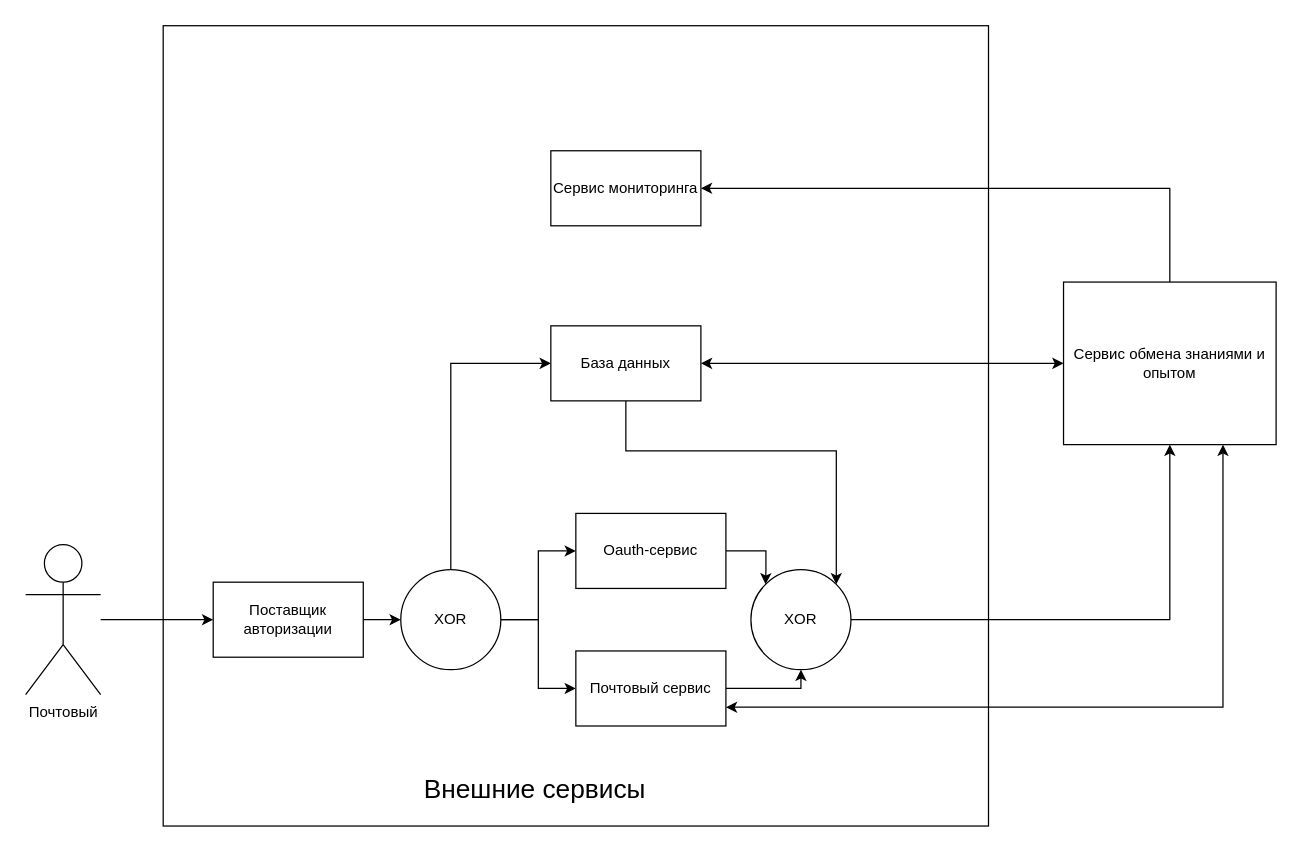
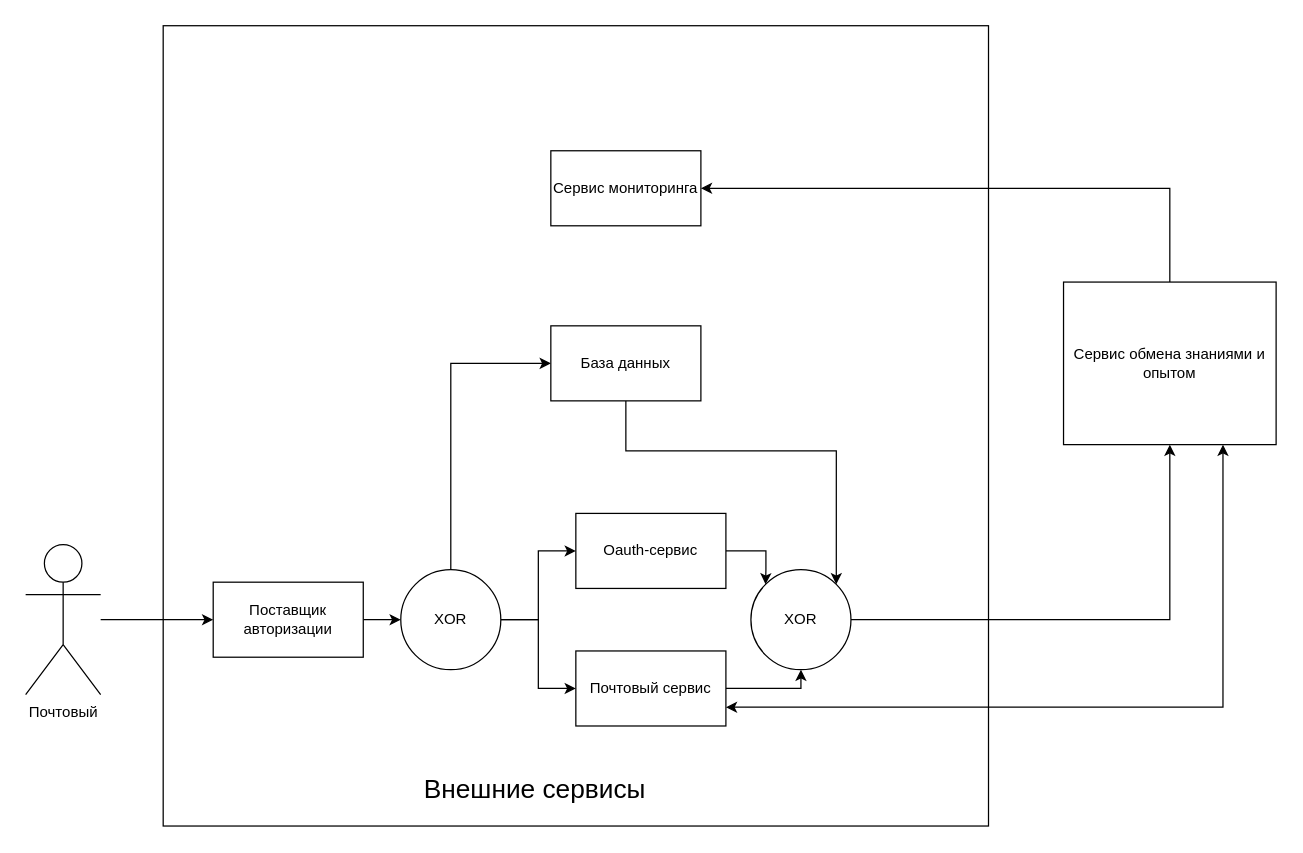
(882, 363) -> none
